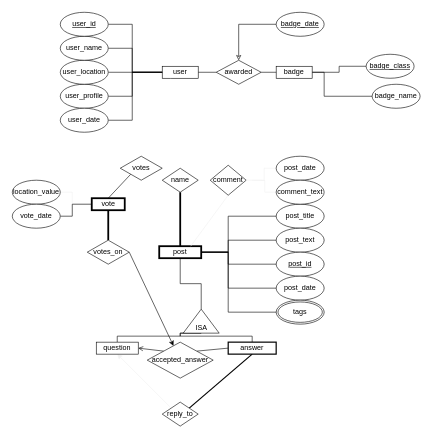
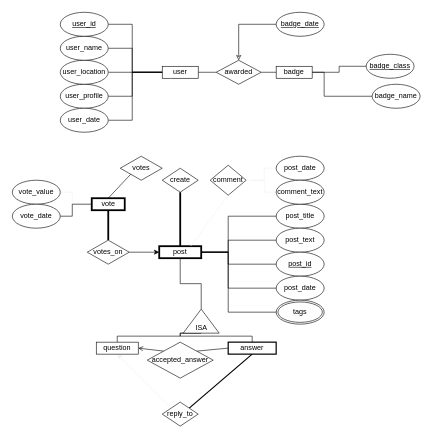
(180, 180) -> (180, 180)
(36, 192) -> (36, 192)
(152, 301) -> (153, 252)
